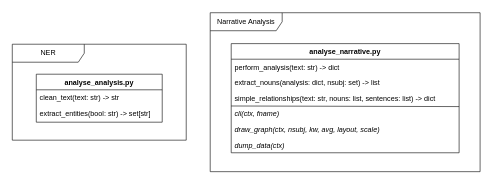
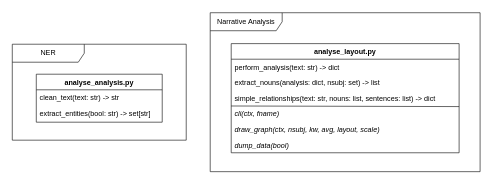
(345, 52) -> (345, 52)
(263, 145) -> (264, 145)
